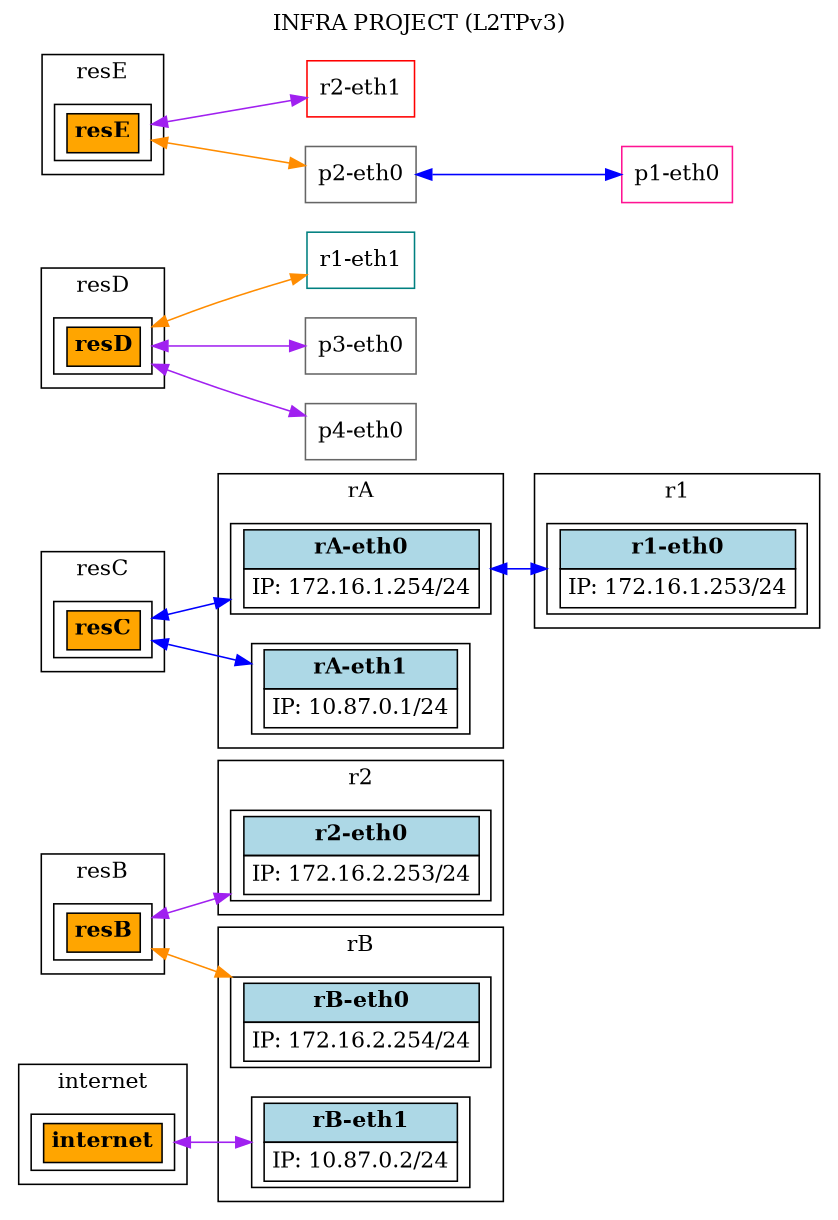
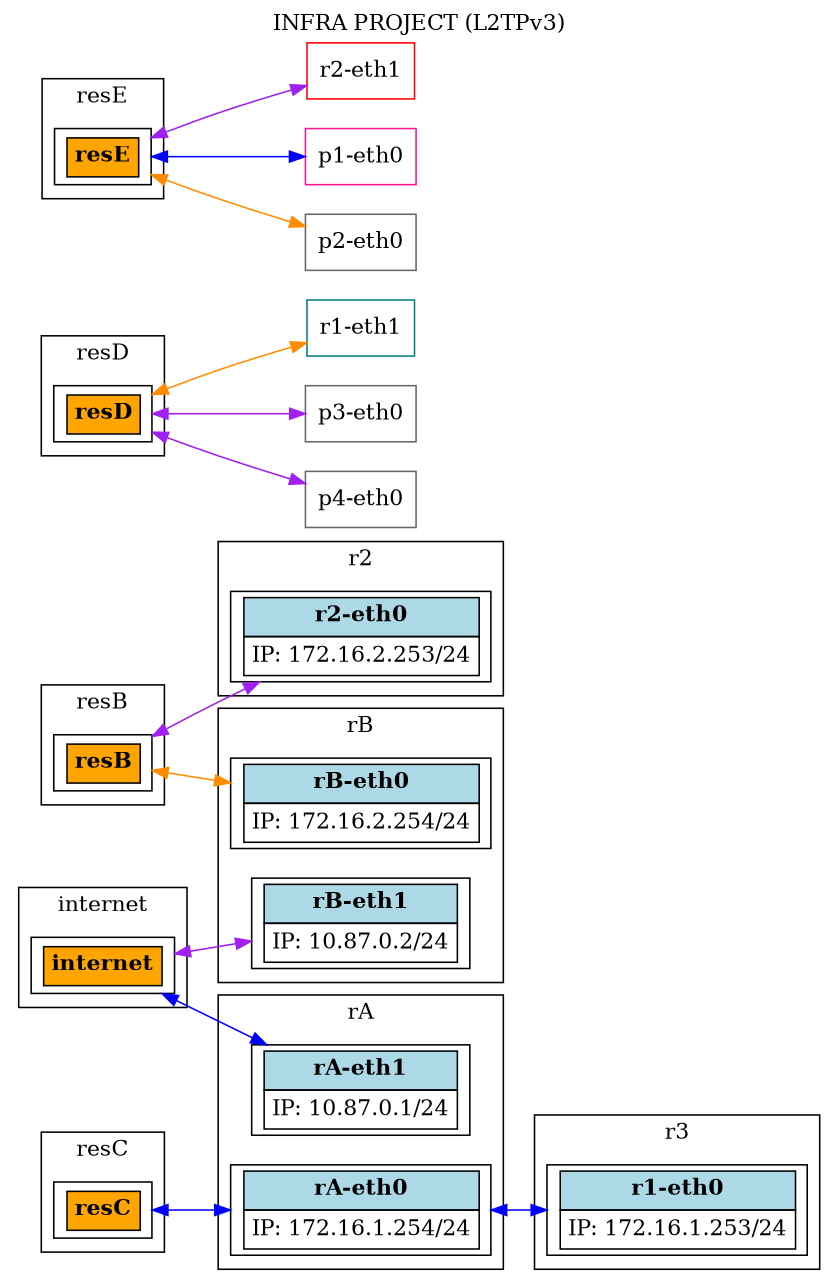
(519, 175) -> (229, 157)
(677, 492) -> (677, 1133)
(202, 652) -> (209, 1016)
